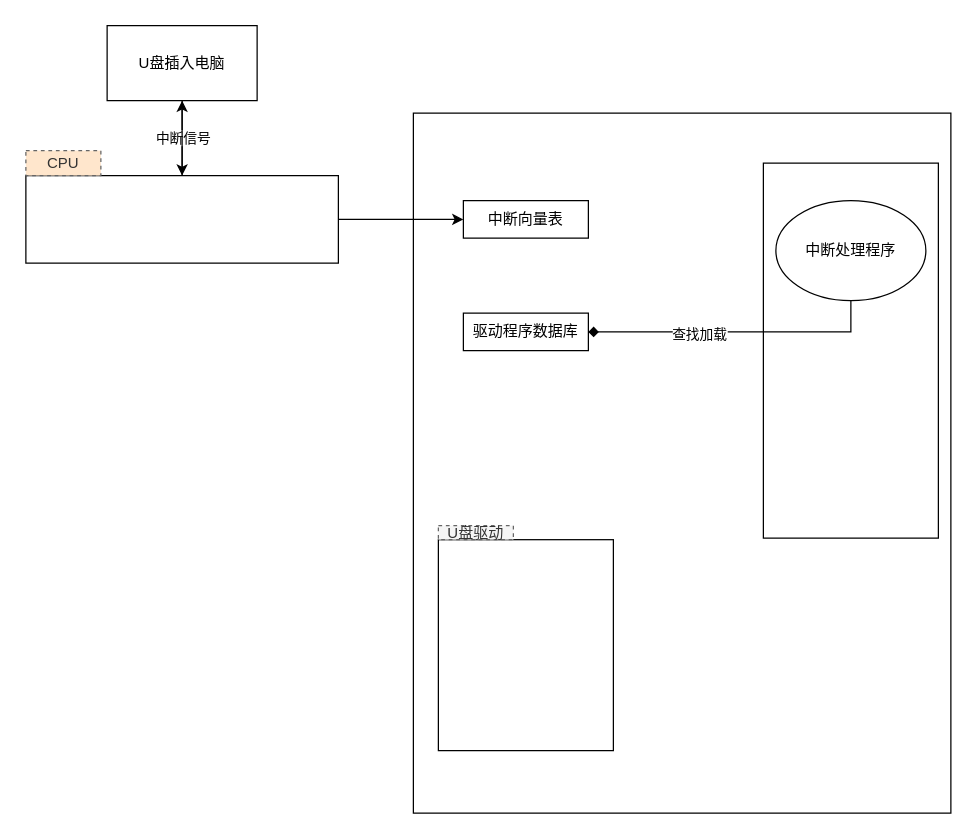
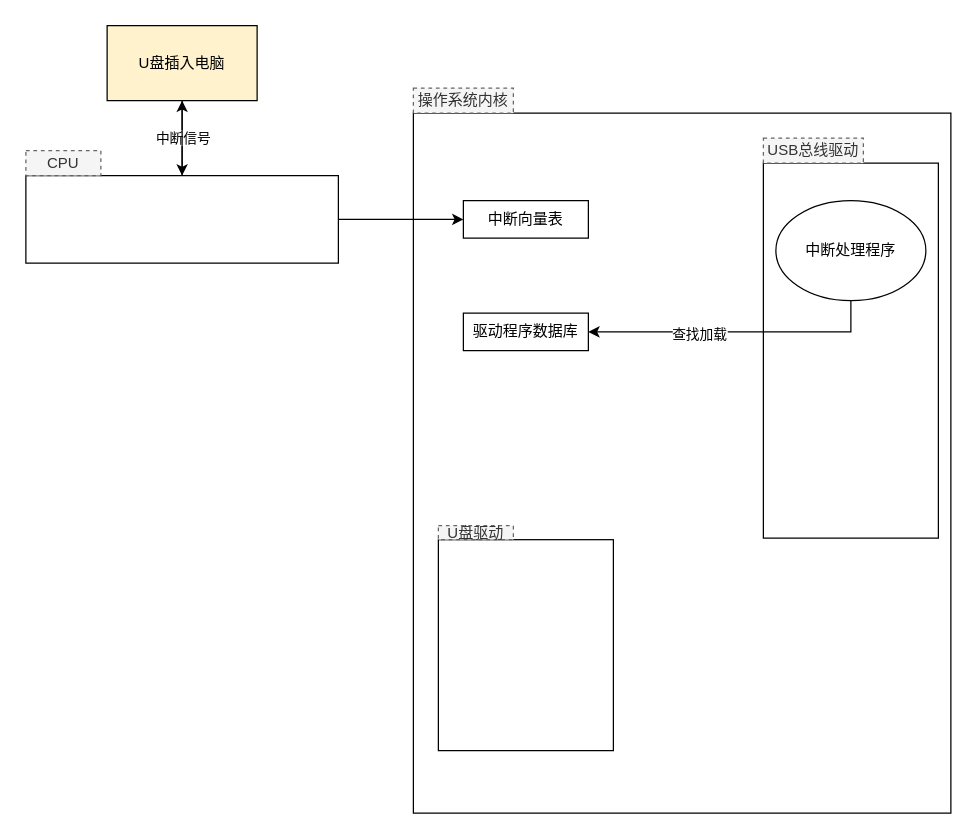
(182, 63) -> (182, 63)
none -> (463, 101)
none -> (813, 151)
(63, 163) -> (63, 163)
(599, 332) -> (598, 332)
